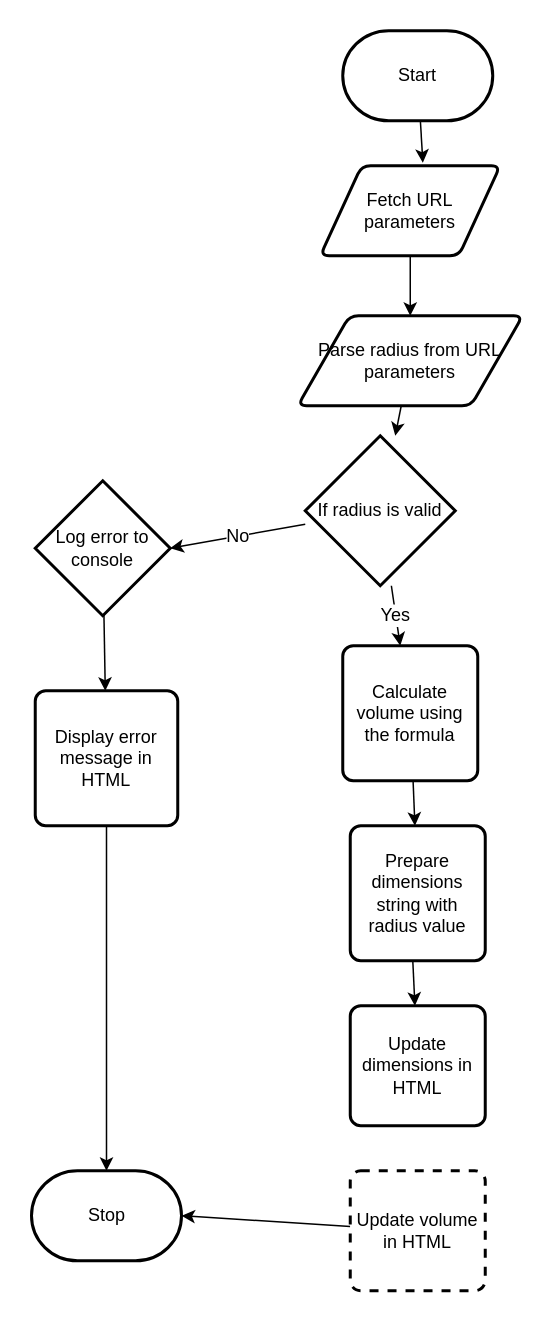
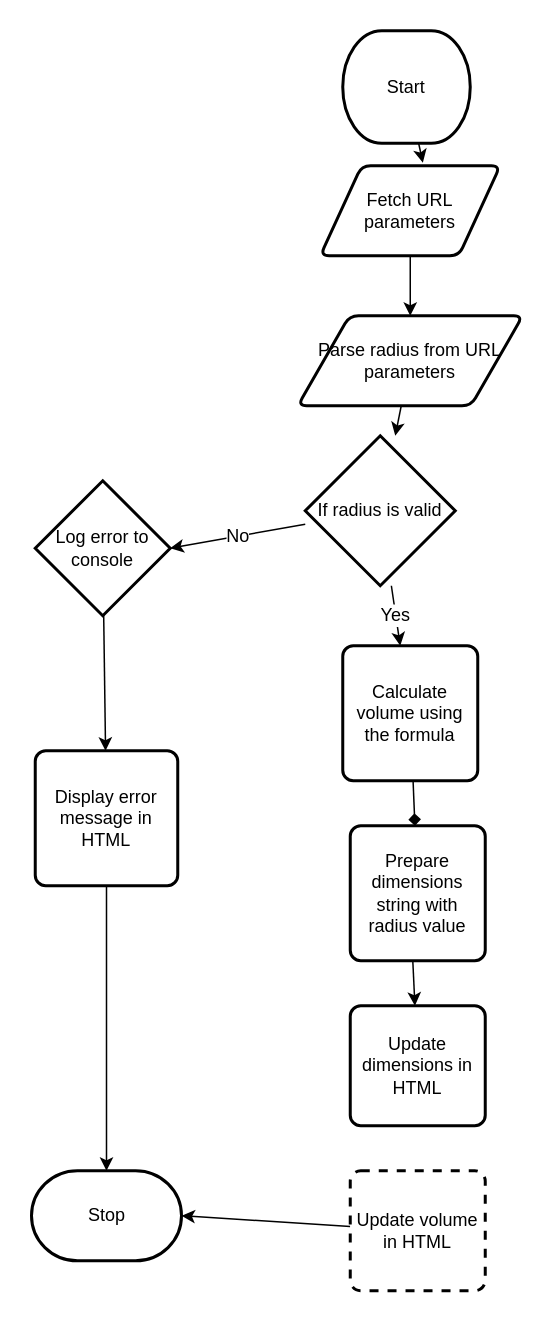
(418, 76) -> (407, 87)
(107, 758) -> (107, 818)
(414, 814) -> (414, 813)
